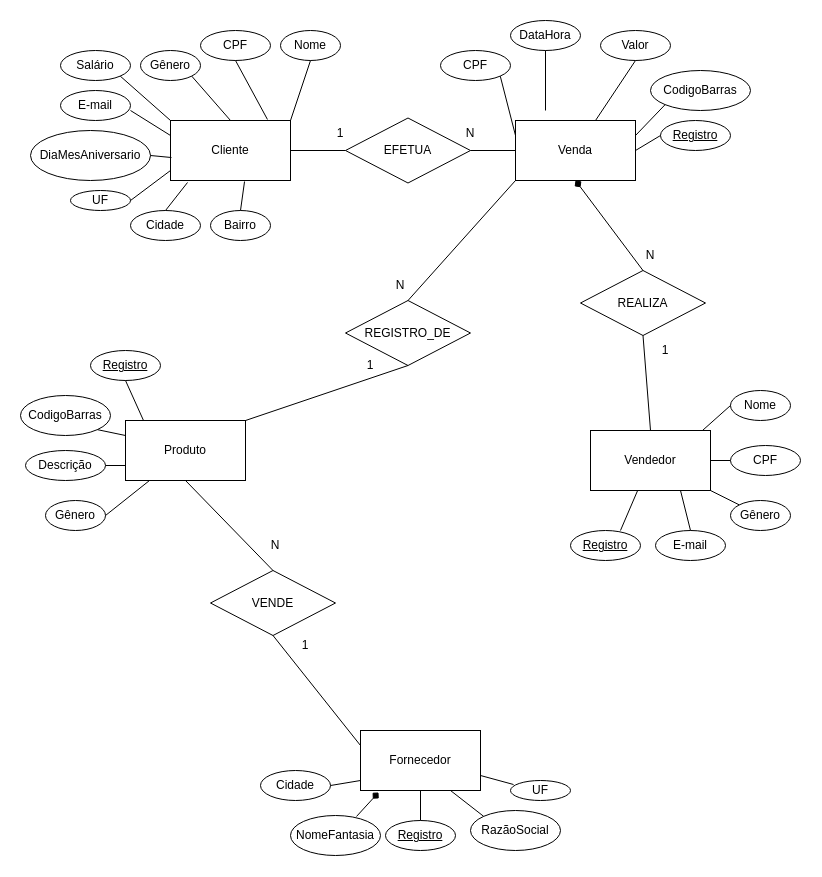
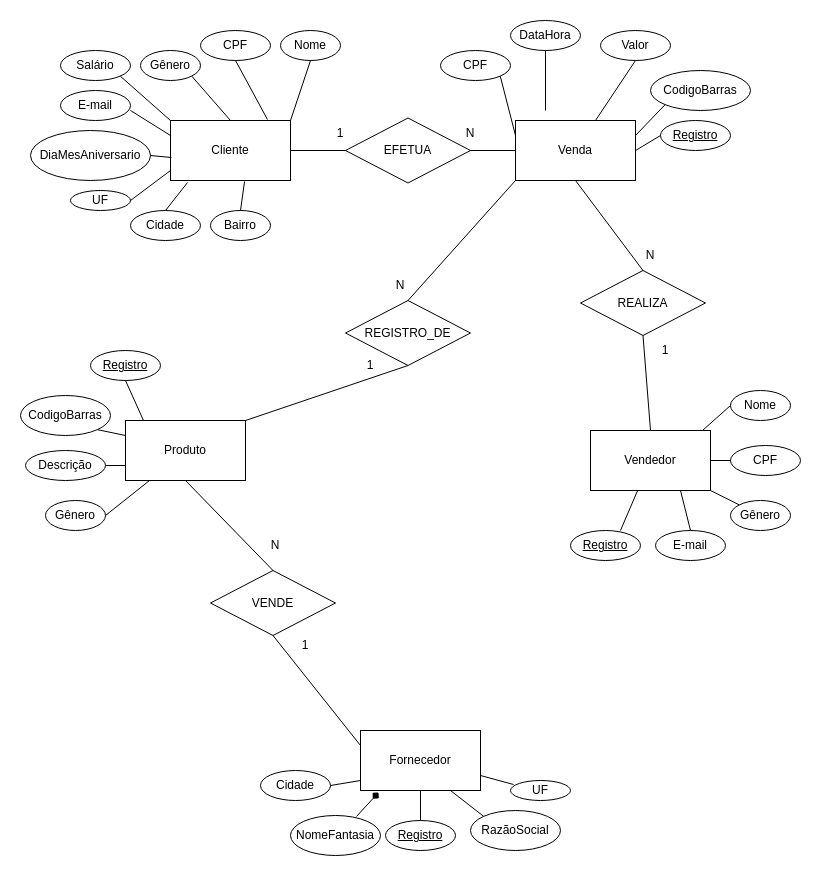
(581, 187) -> (578, 184)
